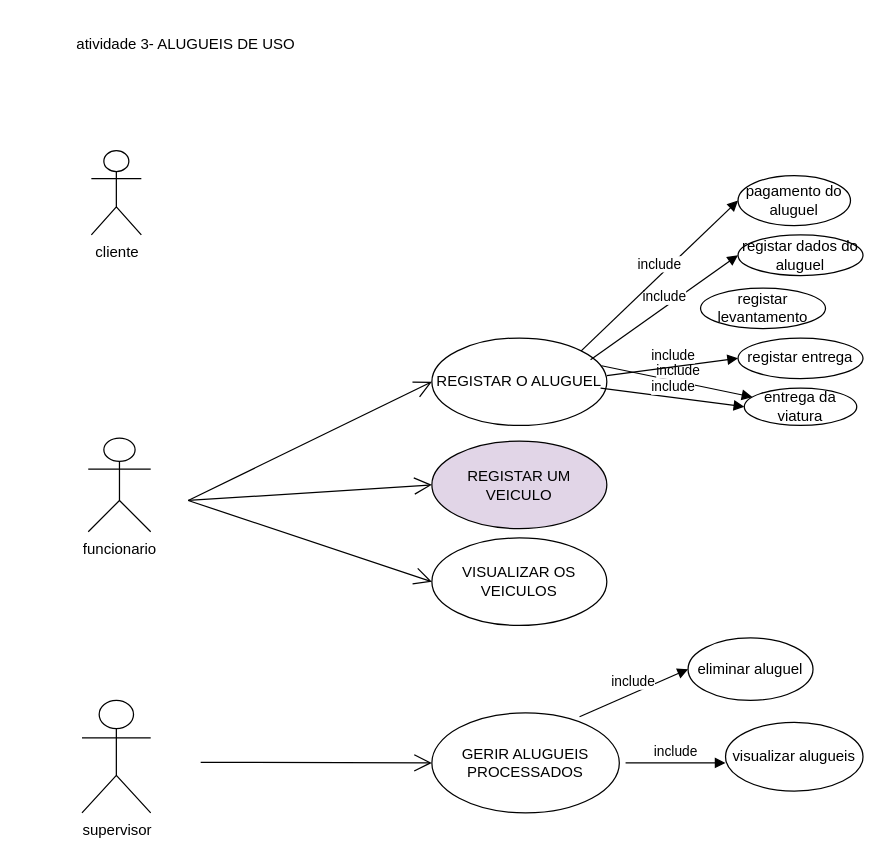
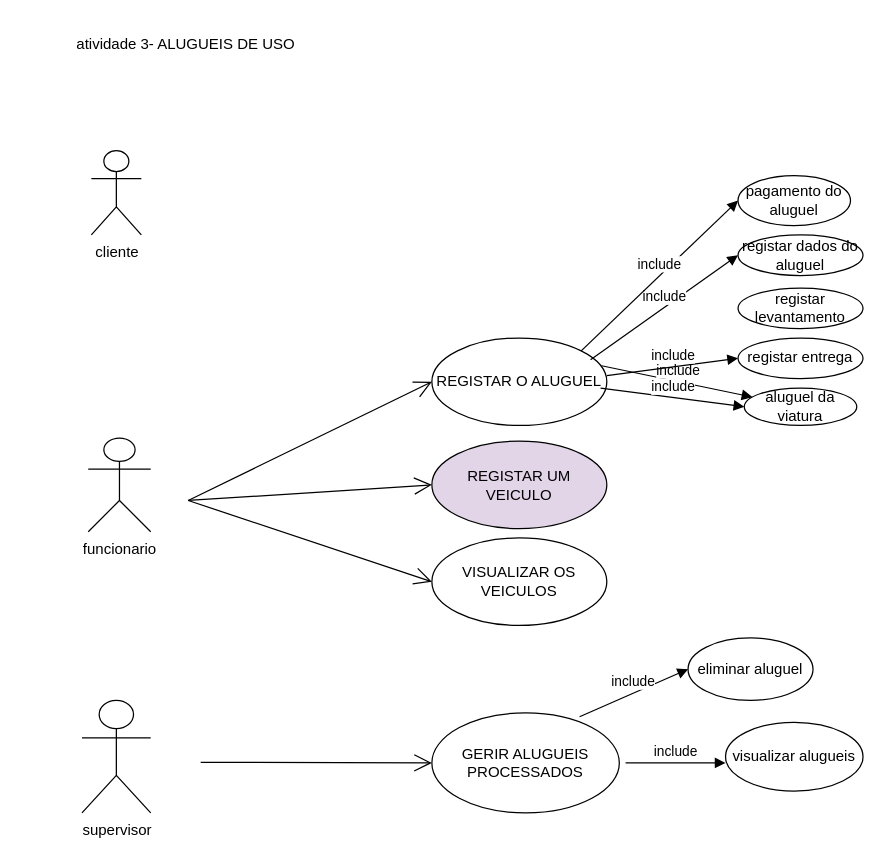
(763, 308) -> (801, 308)
(801, 407) -> (801, 407)
